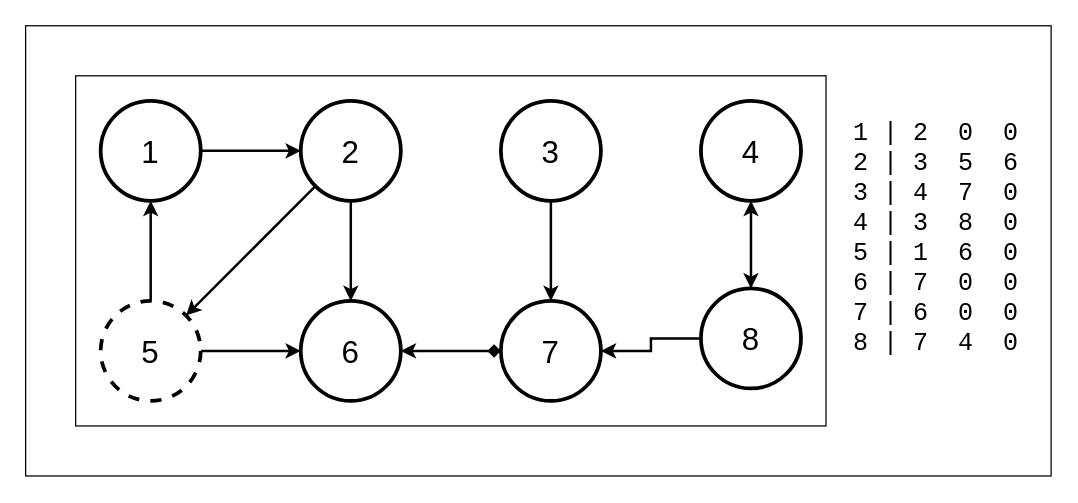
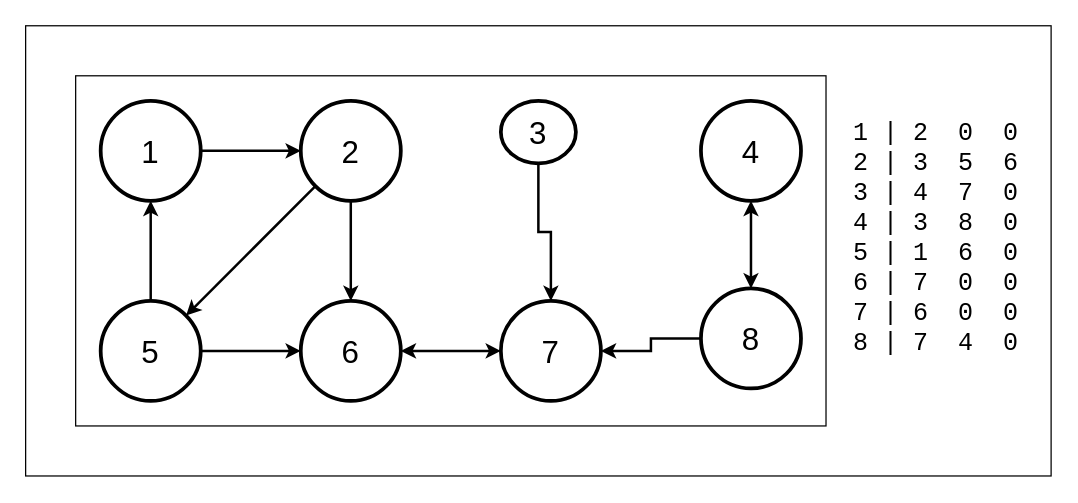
(551, 151) -> (538, 132)
(151, 351) -> (151, 351)
(487, 351) -> (488, 351)
